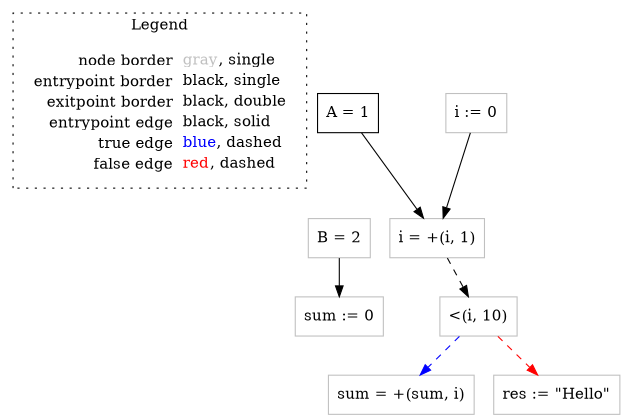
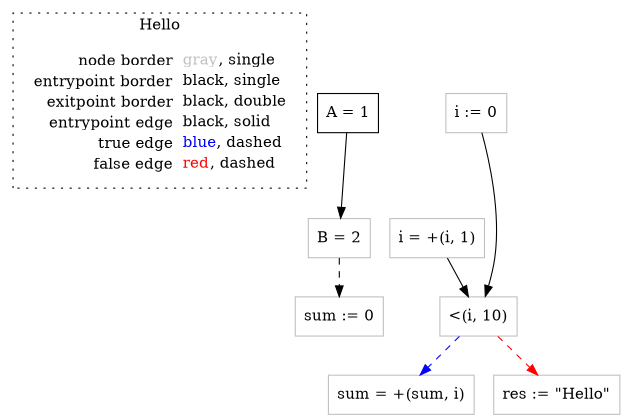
(160, 26) -> (160, 26)
(458, 170) -> (496, 209)
(389, 171) -> (344, 170)
(339, 272) -> (339, 272)
(455, 273) -> (455, 273)
